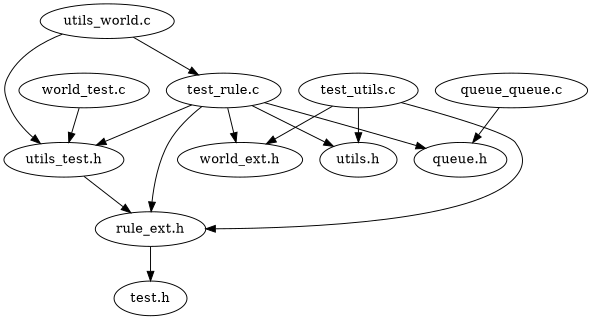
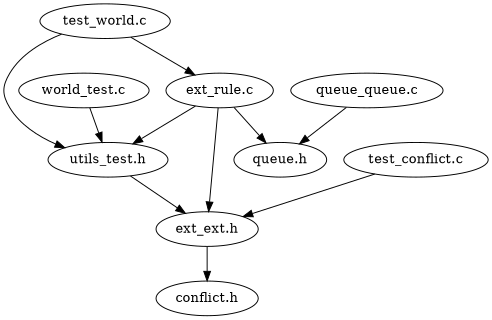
(107, 21) -> (105, 21)
(224, 90) -> (220, 90)
(358, 90) -> (416, 160)
(240, 160) -> none
(358, 160) -> none
(151, 229) -> (207, 229)
(151, 298) -> (207, 298)
